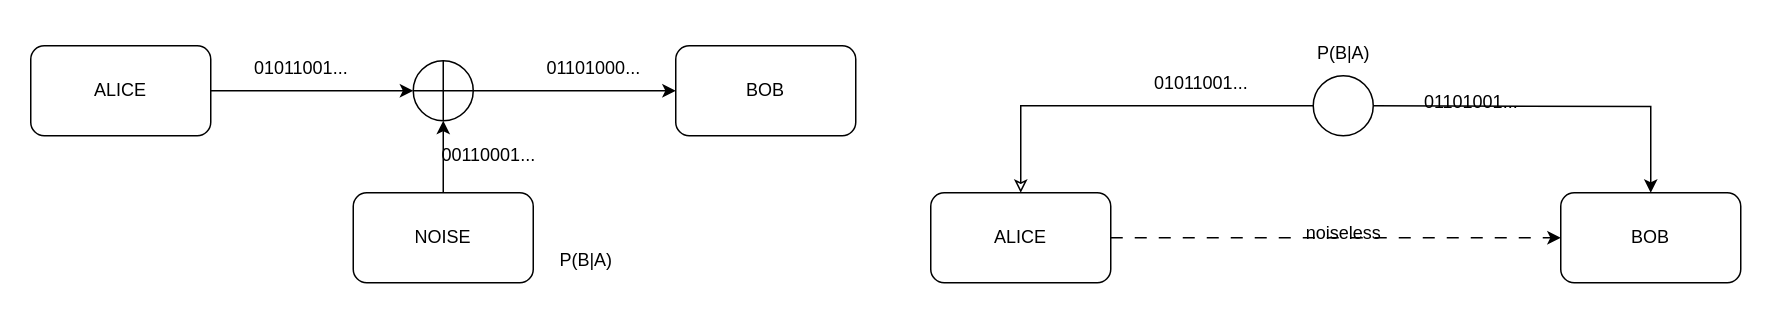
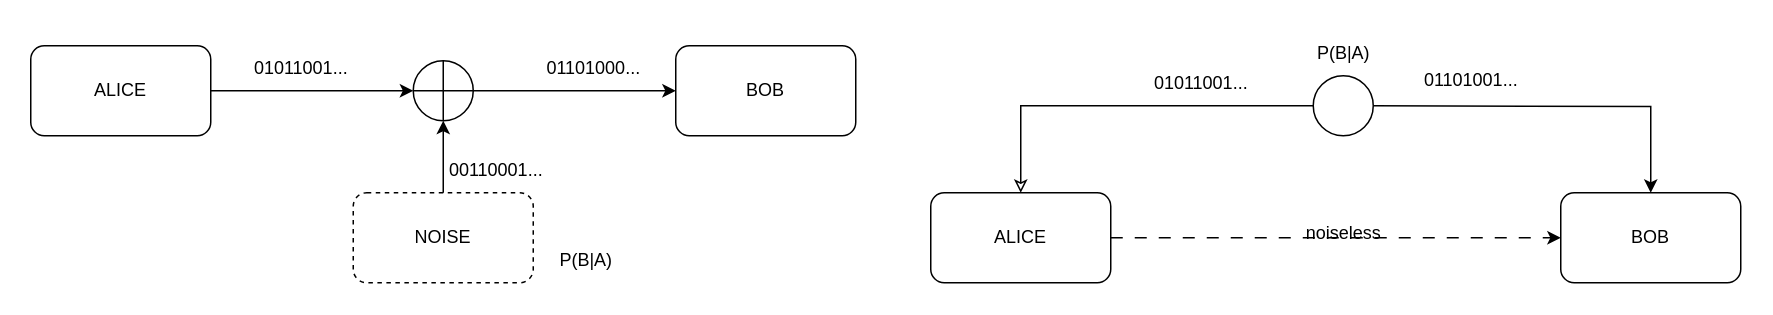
(1471, 103) -> (1471, 80)
(488, 155) -> (496, 170)
(443, 238) -> (443, 238)
